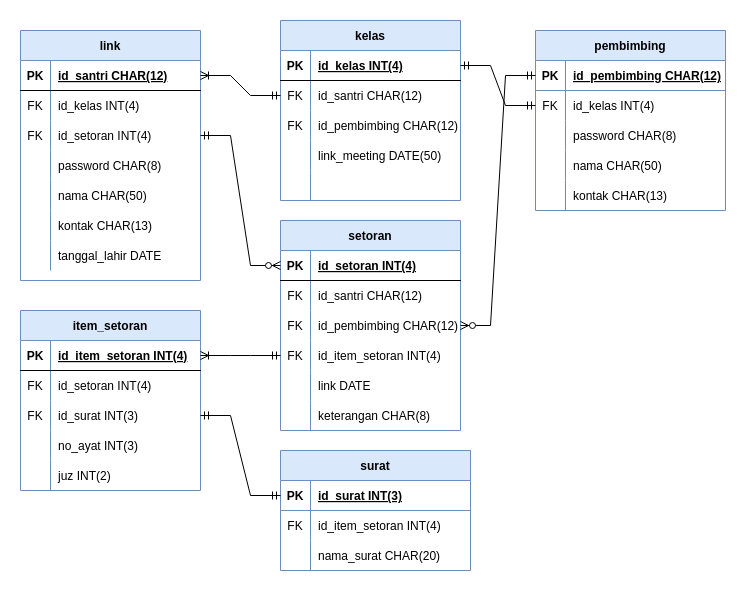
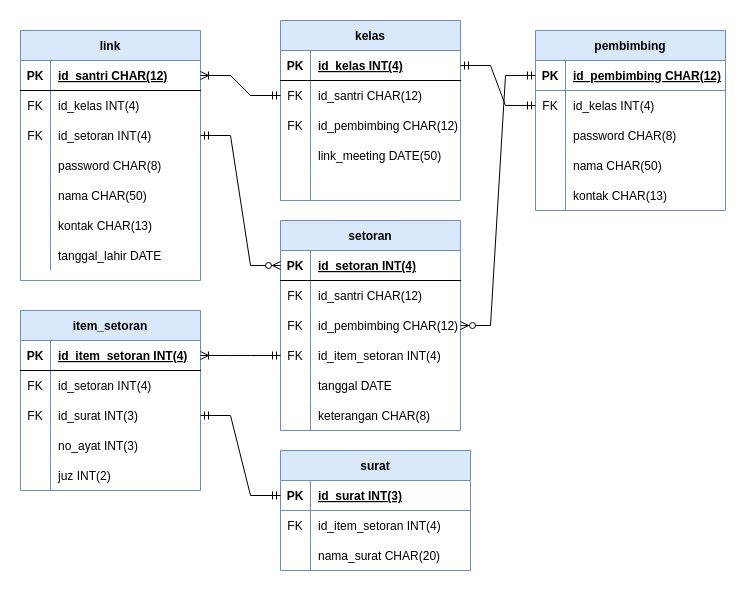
(344, 386) -> (355, 386)
